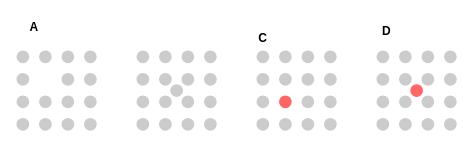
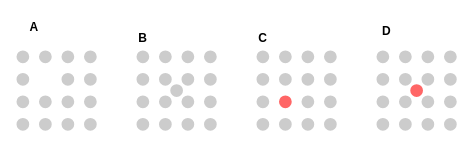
none -> (143, 38)
